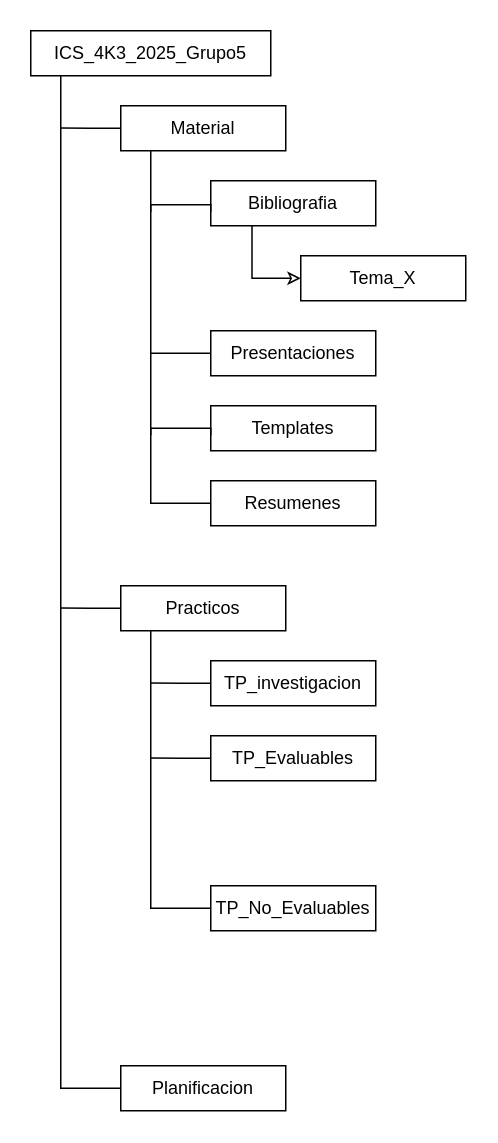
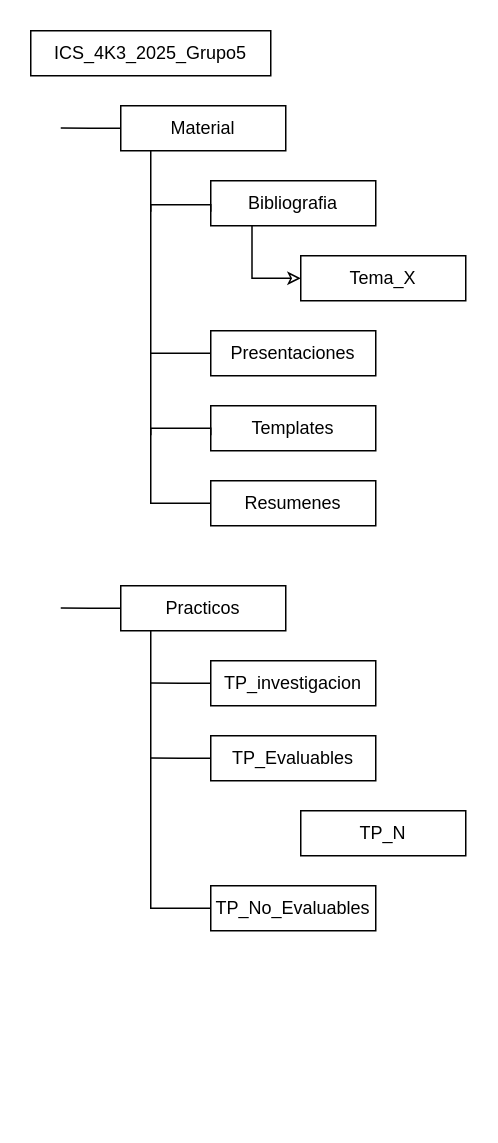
(61, 612) -> none
none -> (383, 833)
(203, 1088) -> none
